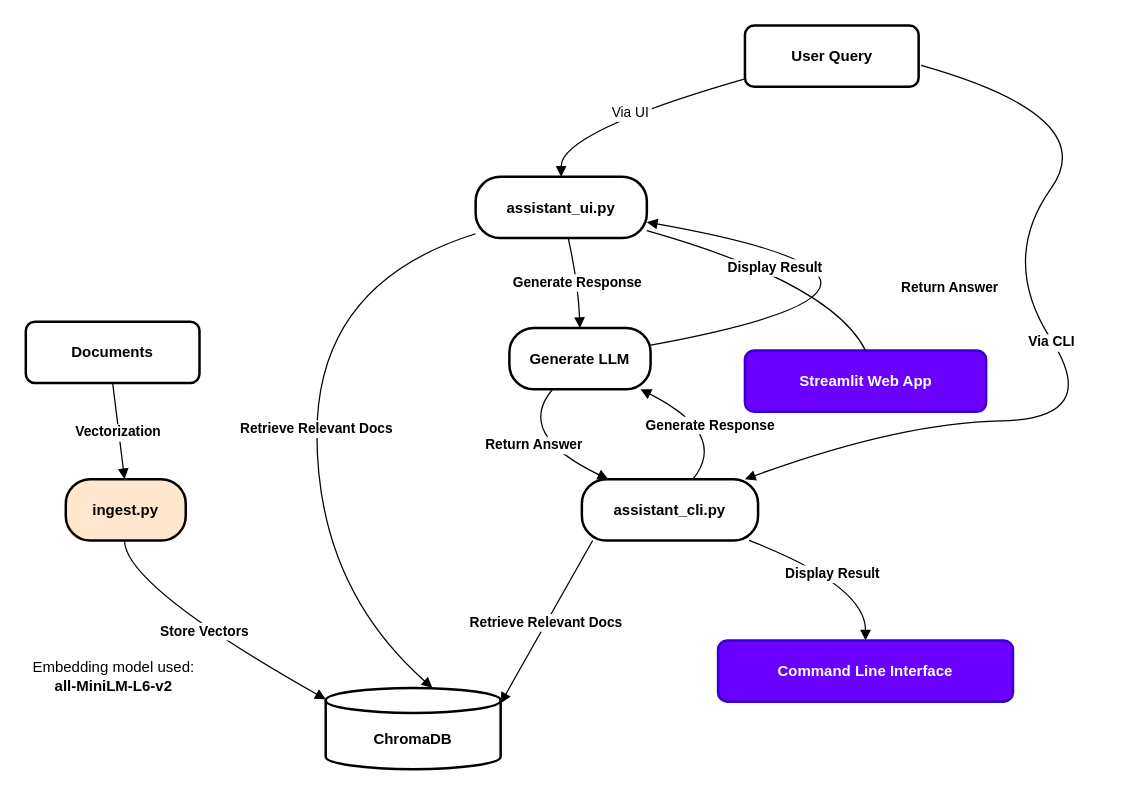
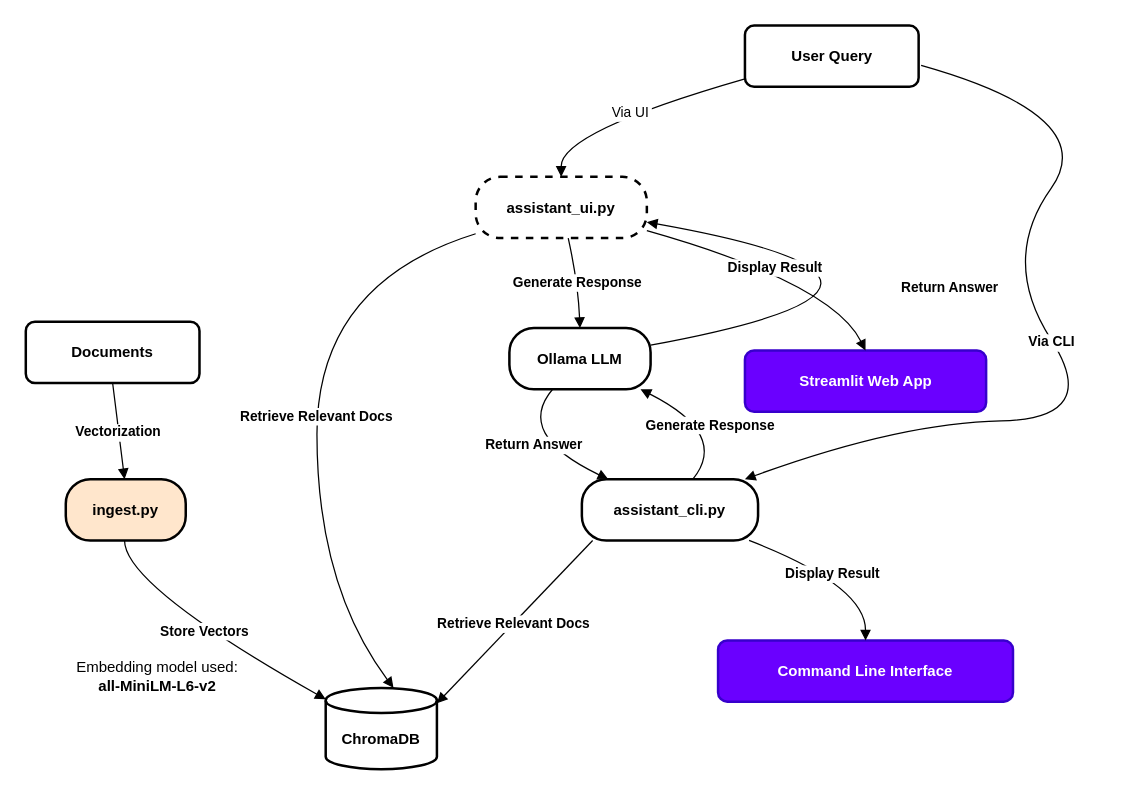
(561, 208) -> (561, 208)
(824, 306) -> (821, 301)
(579, 359) -> (579, 359)
(113, 677) -> (157, 677)
(413, 729) -> (381, 729)
